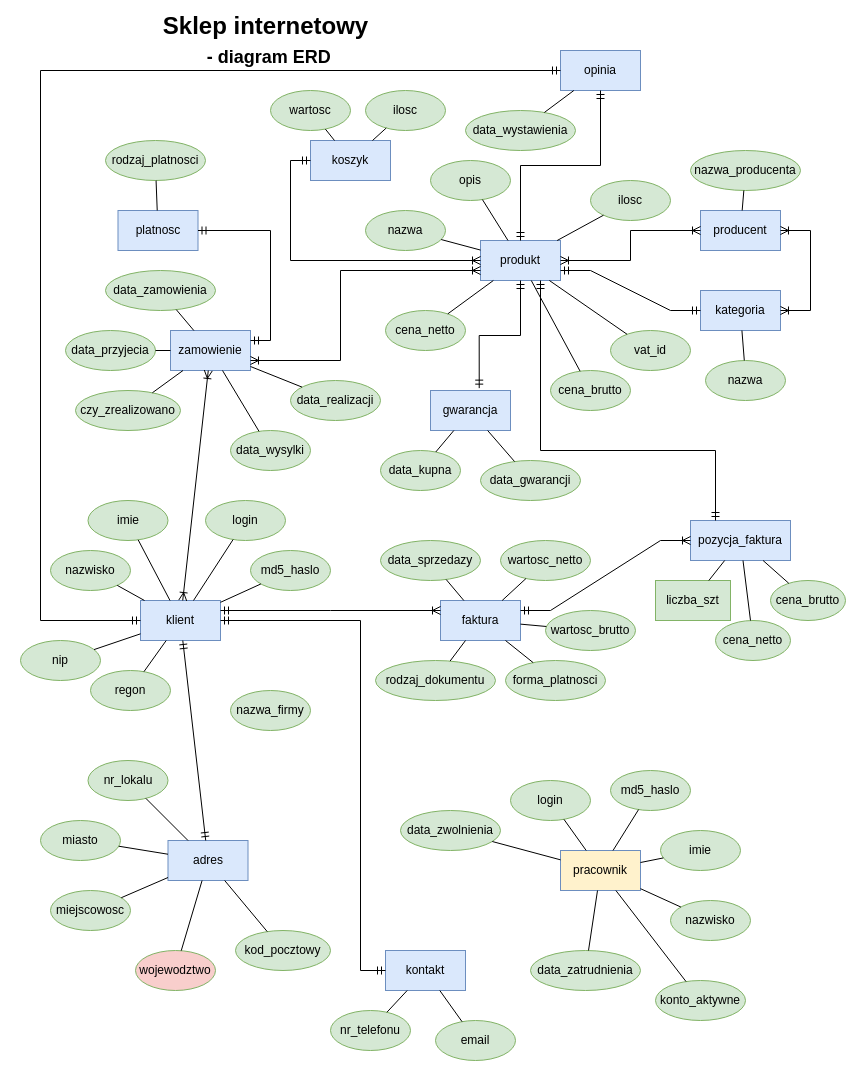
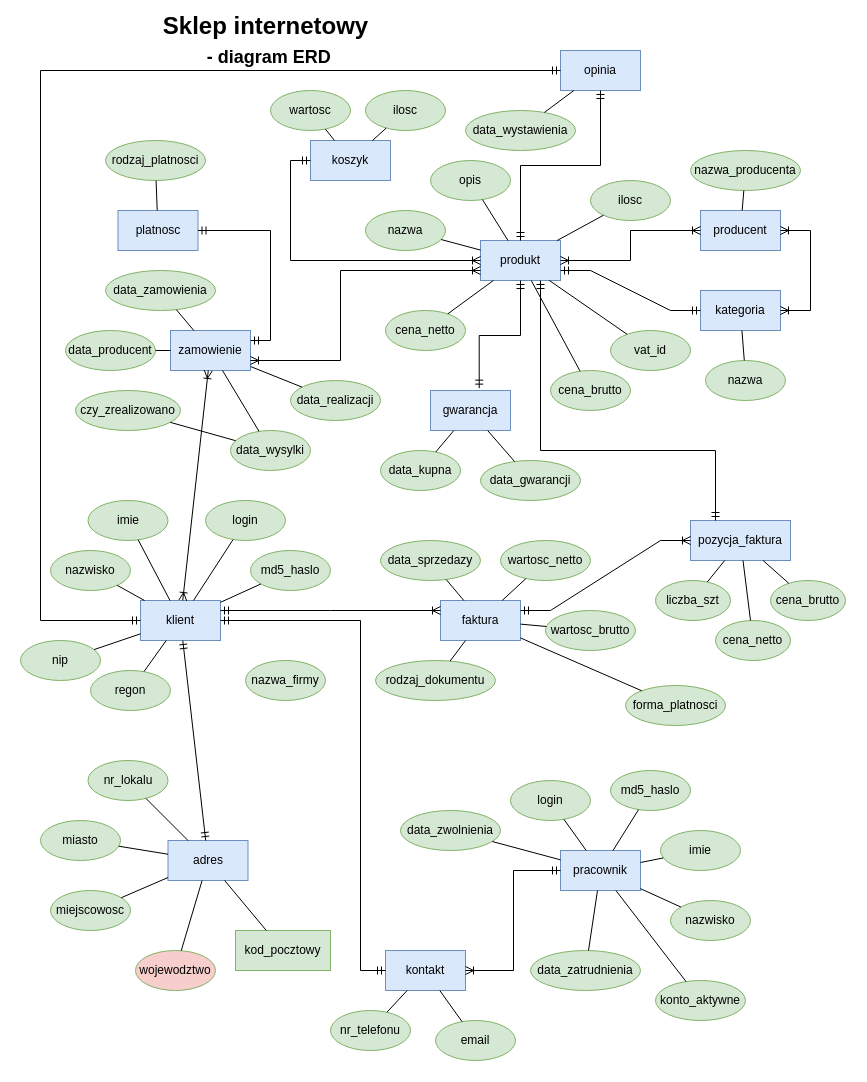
(111, 351) -> (111, 351)
(167, 382) -> (203, 432)
(693, 601) -> (693, 601)
(556, 681) -> (676, 706)
(271, 711) -> (286, 681)
(601, 871) -> (601, 871)
none -> (514, 921)
(283, 951) -> (283, 951)
